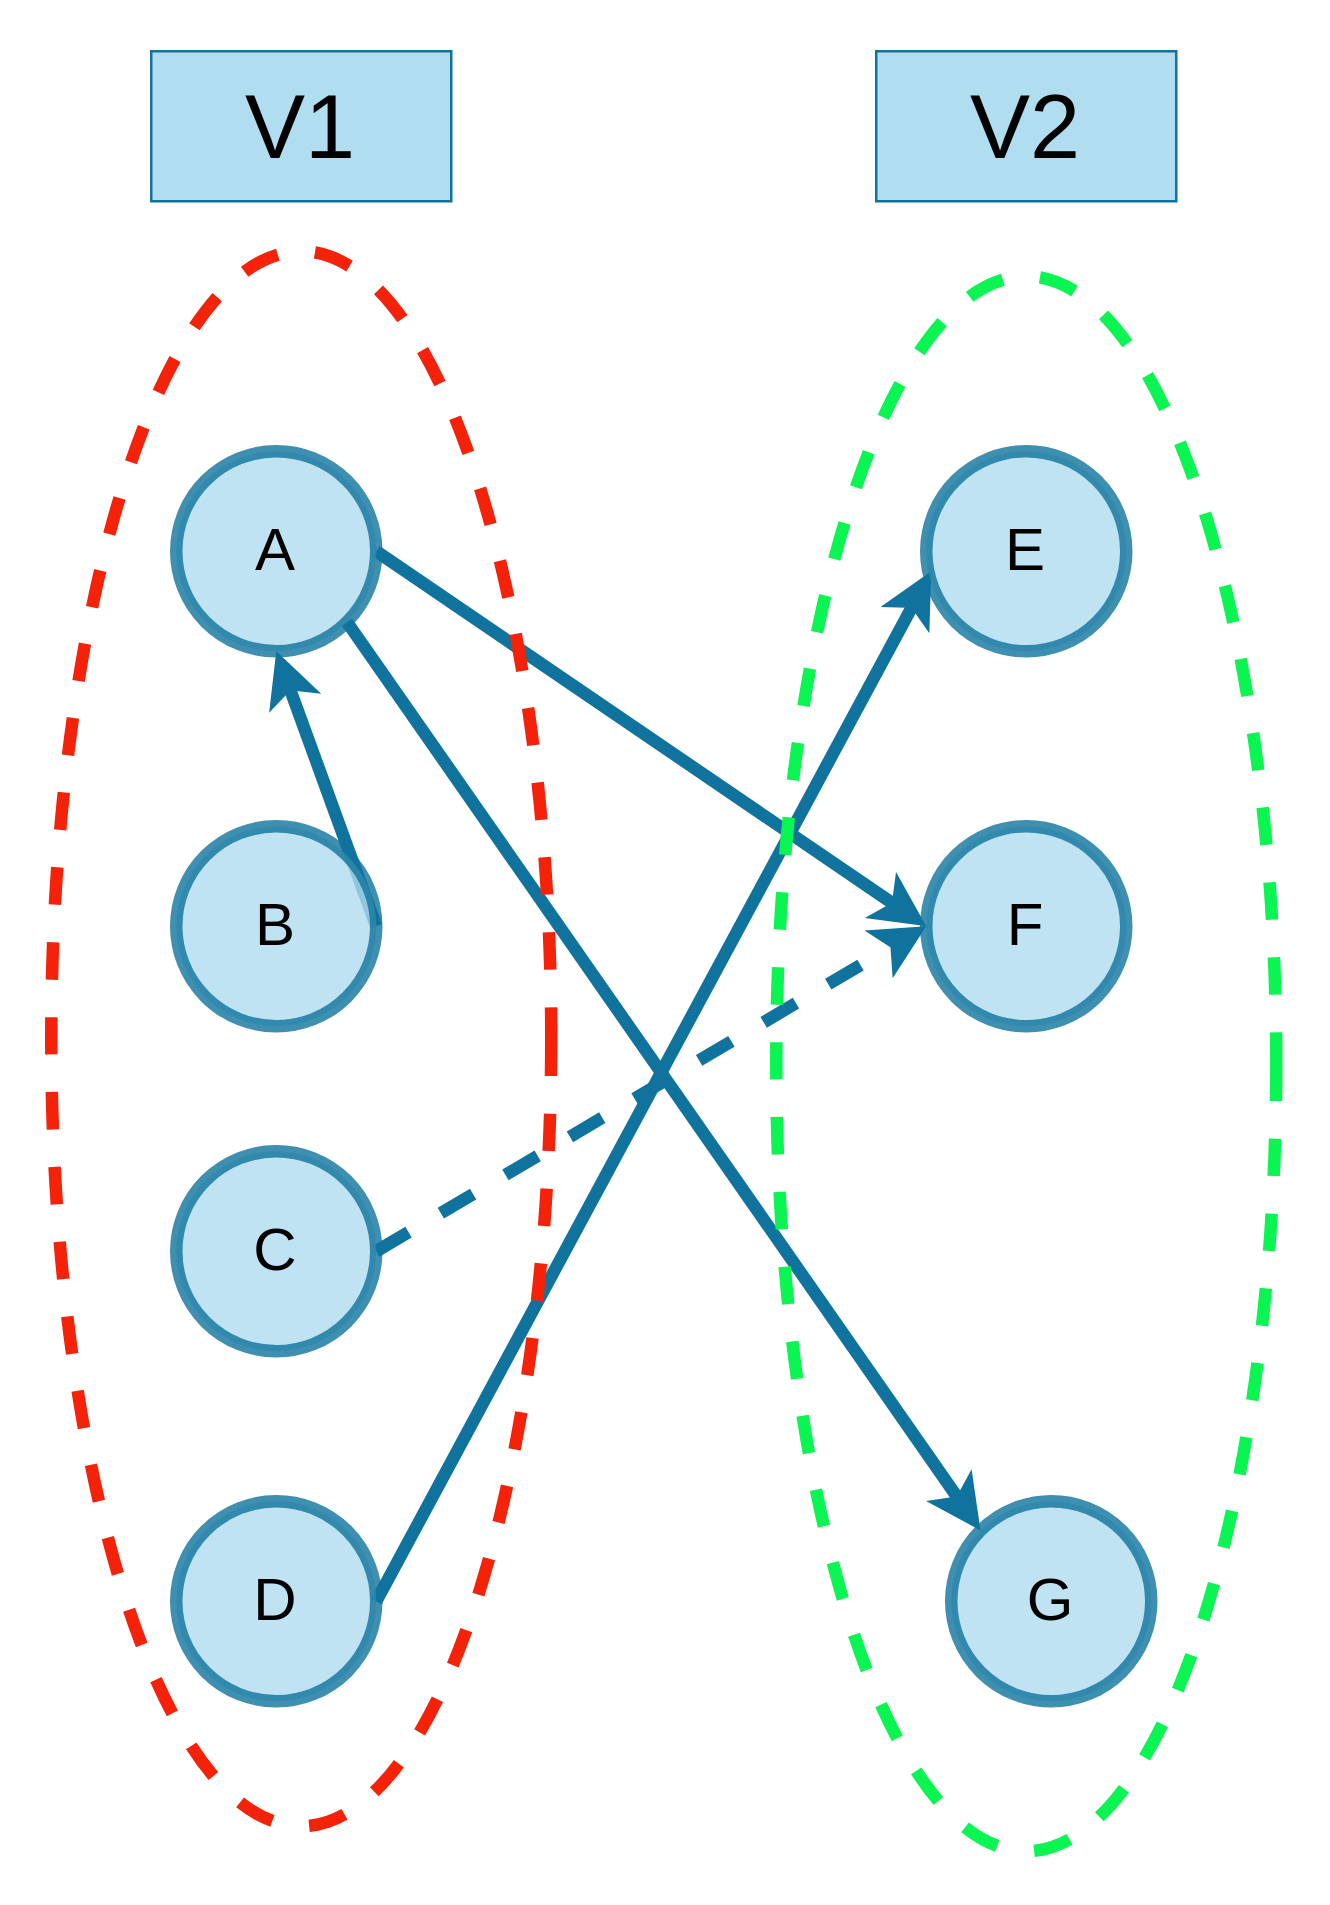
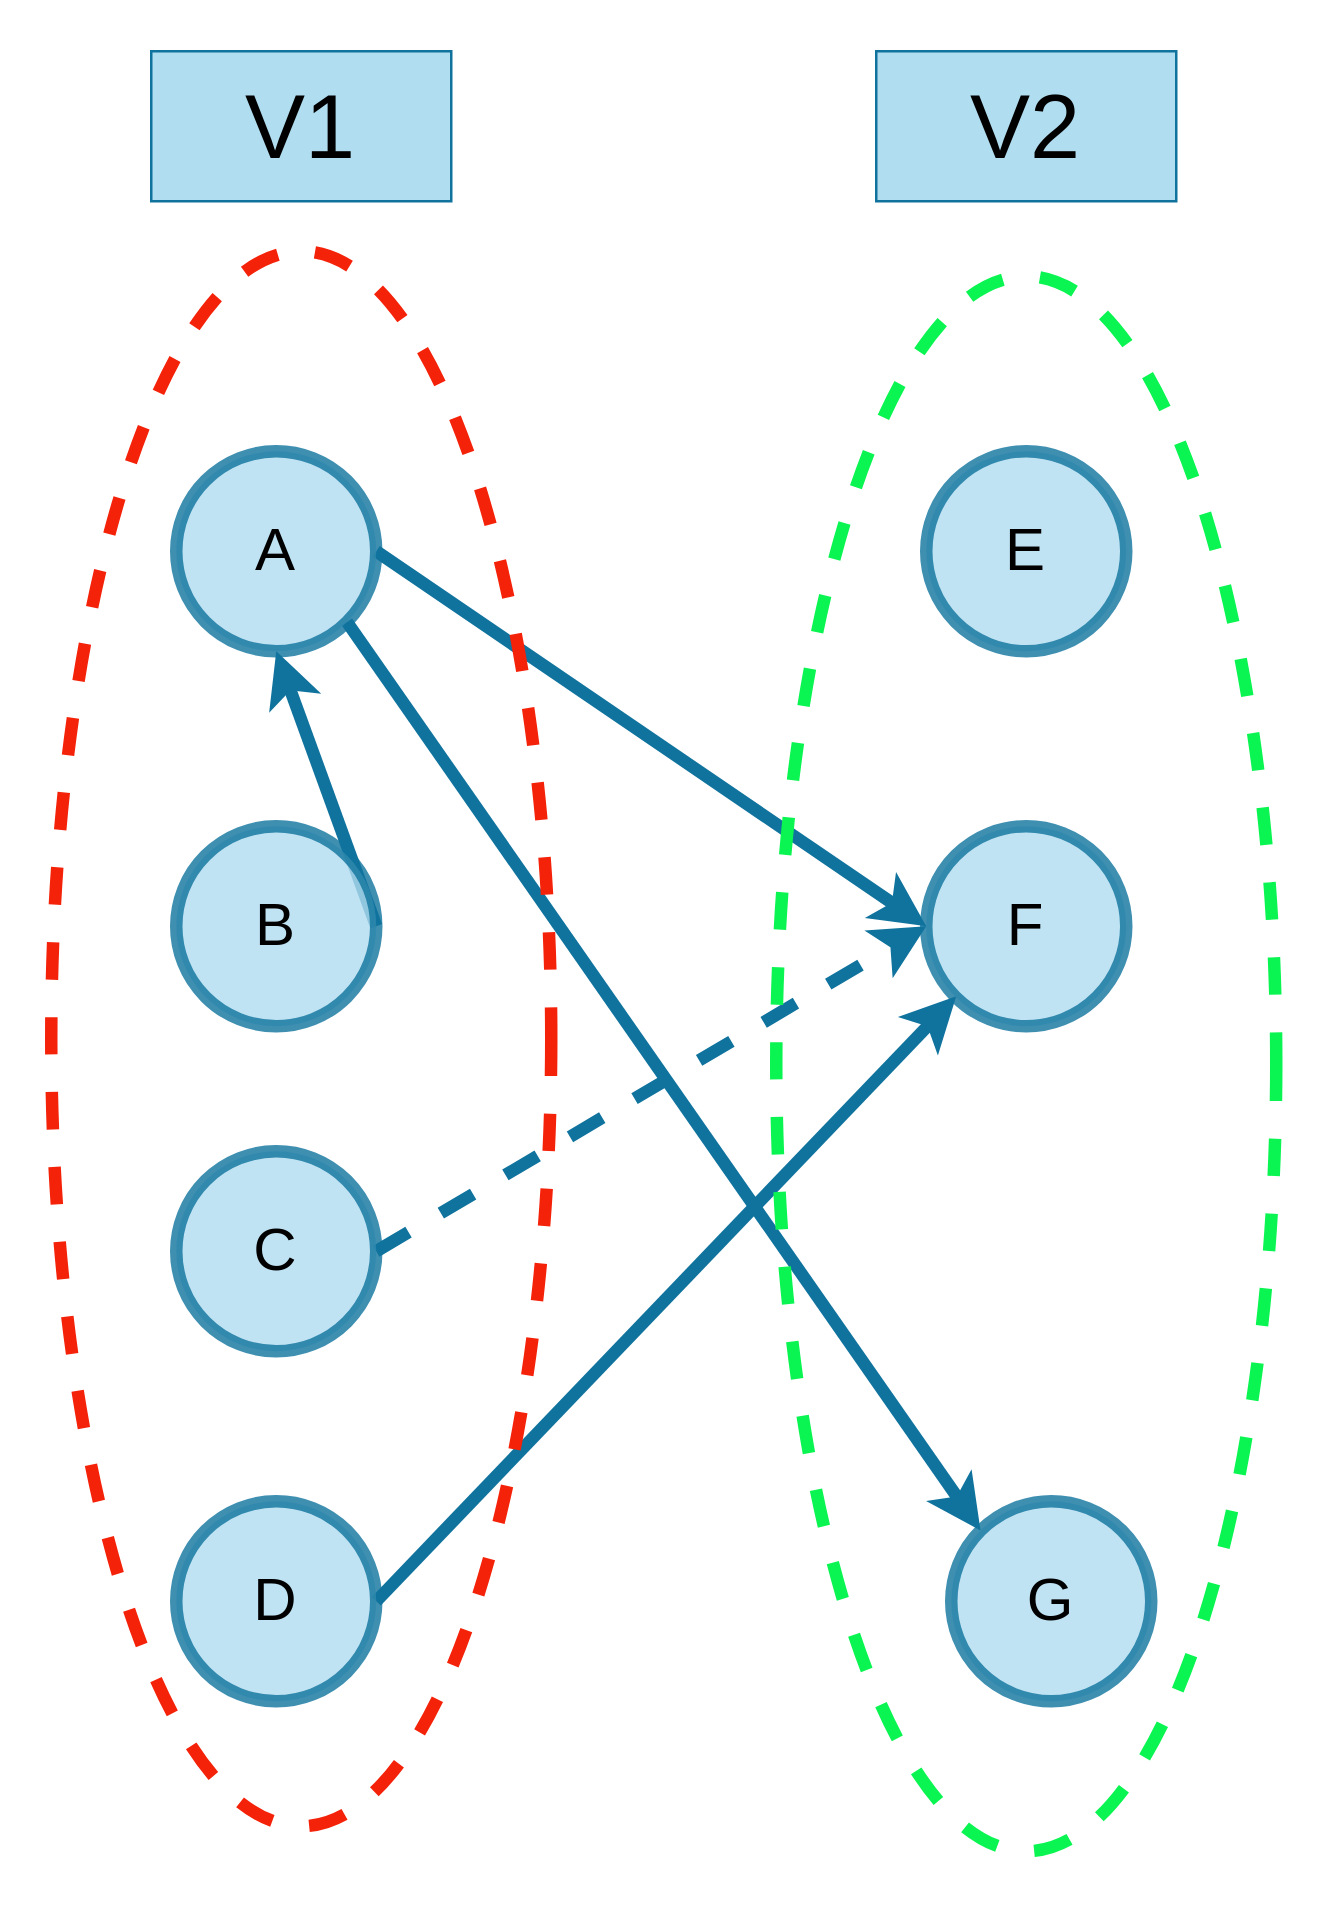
(516, 1341) -> (567, 1402)
